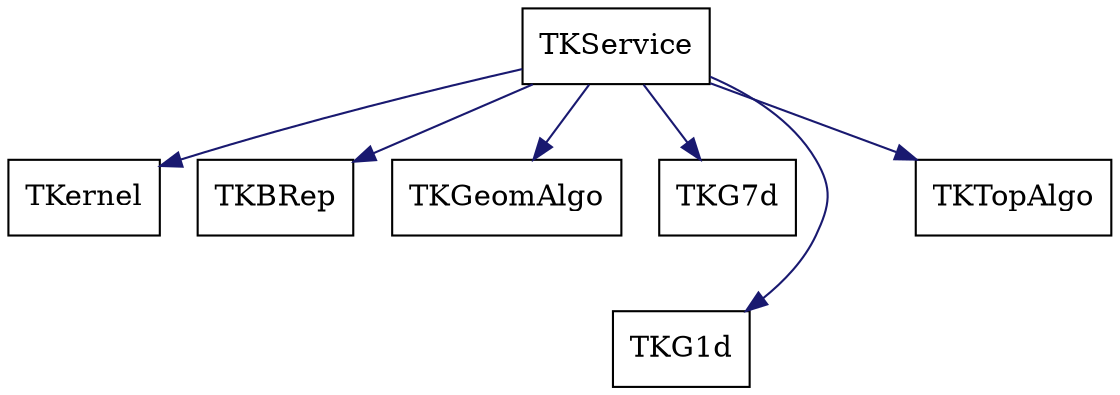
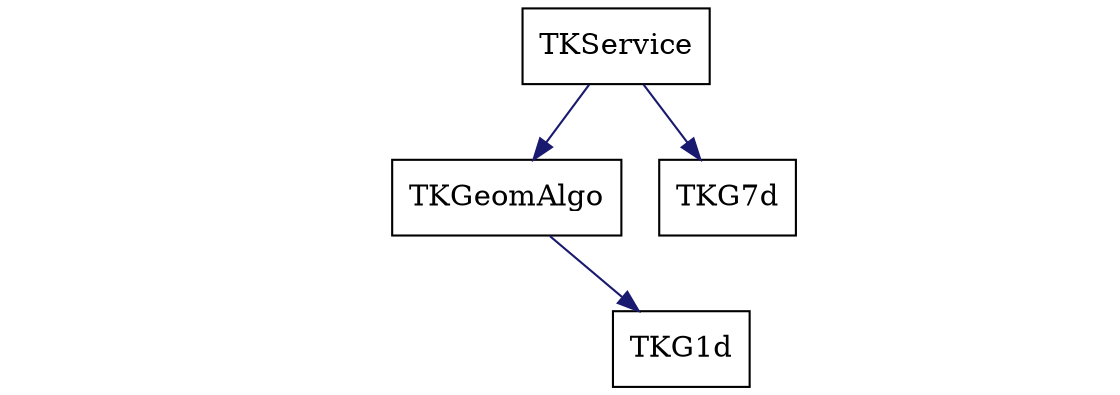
(822, 171) -> (586, 267)
(84, 198) -> none
(275, 198) -> none
(1014, 198) -> none
